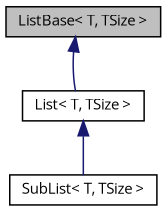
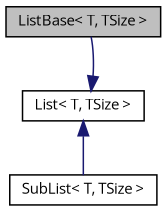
(73, 71) -> (93, 56)
